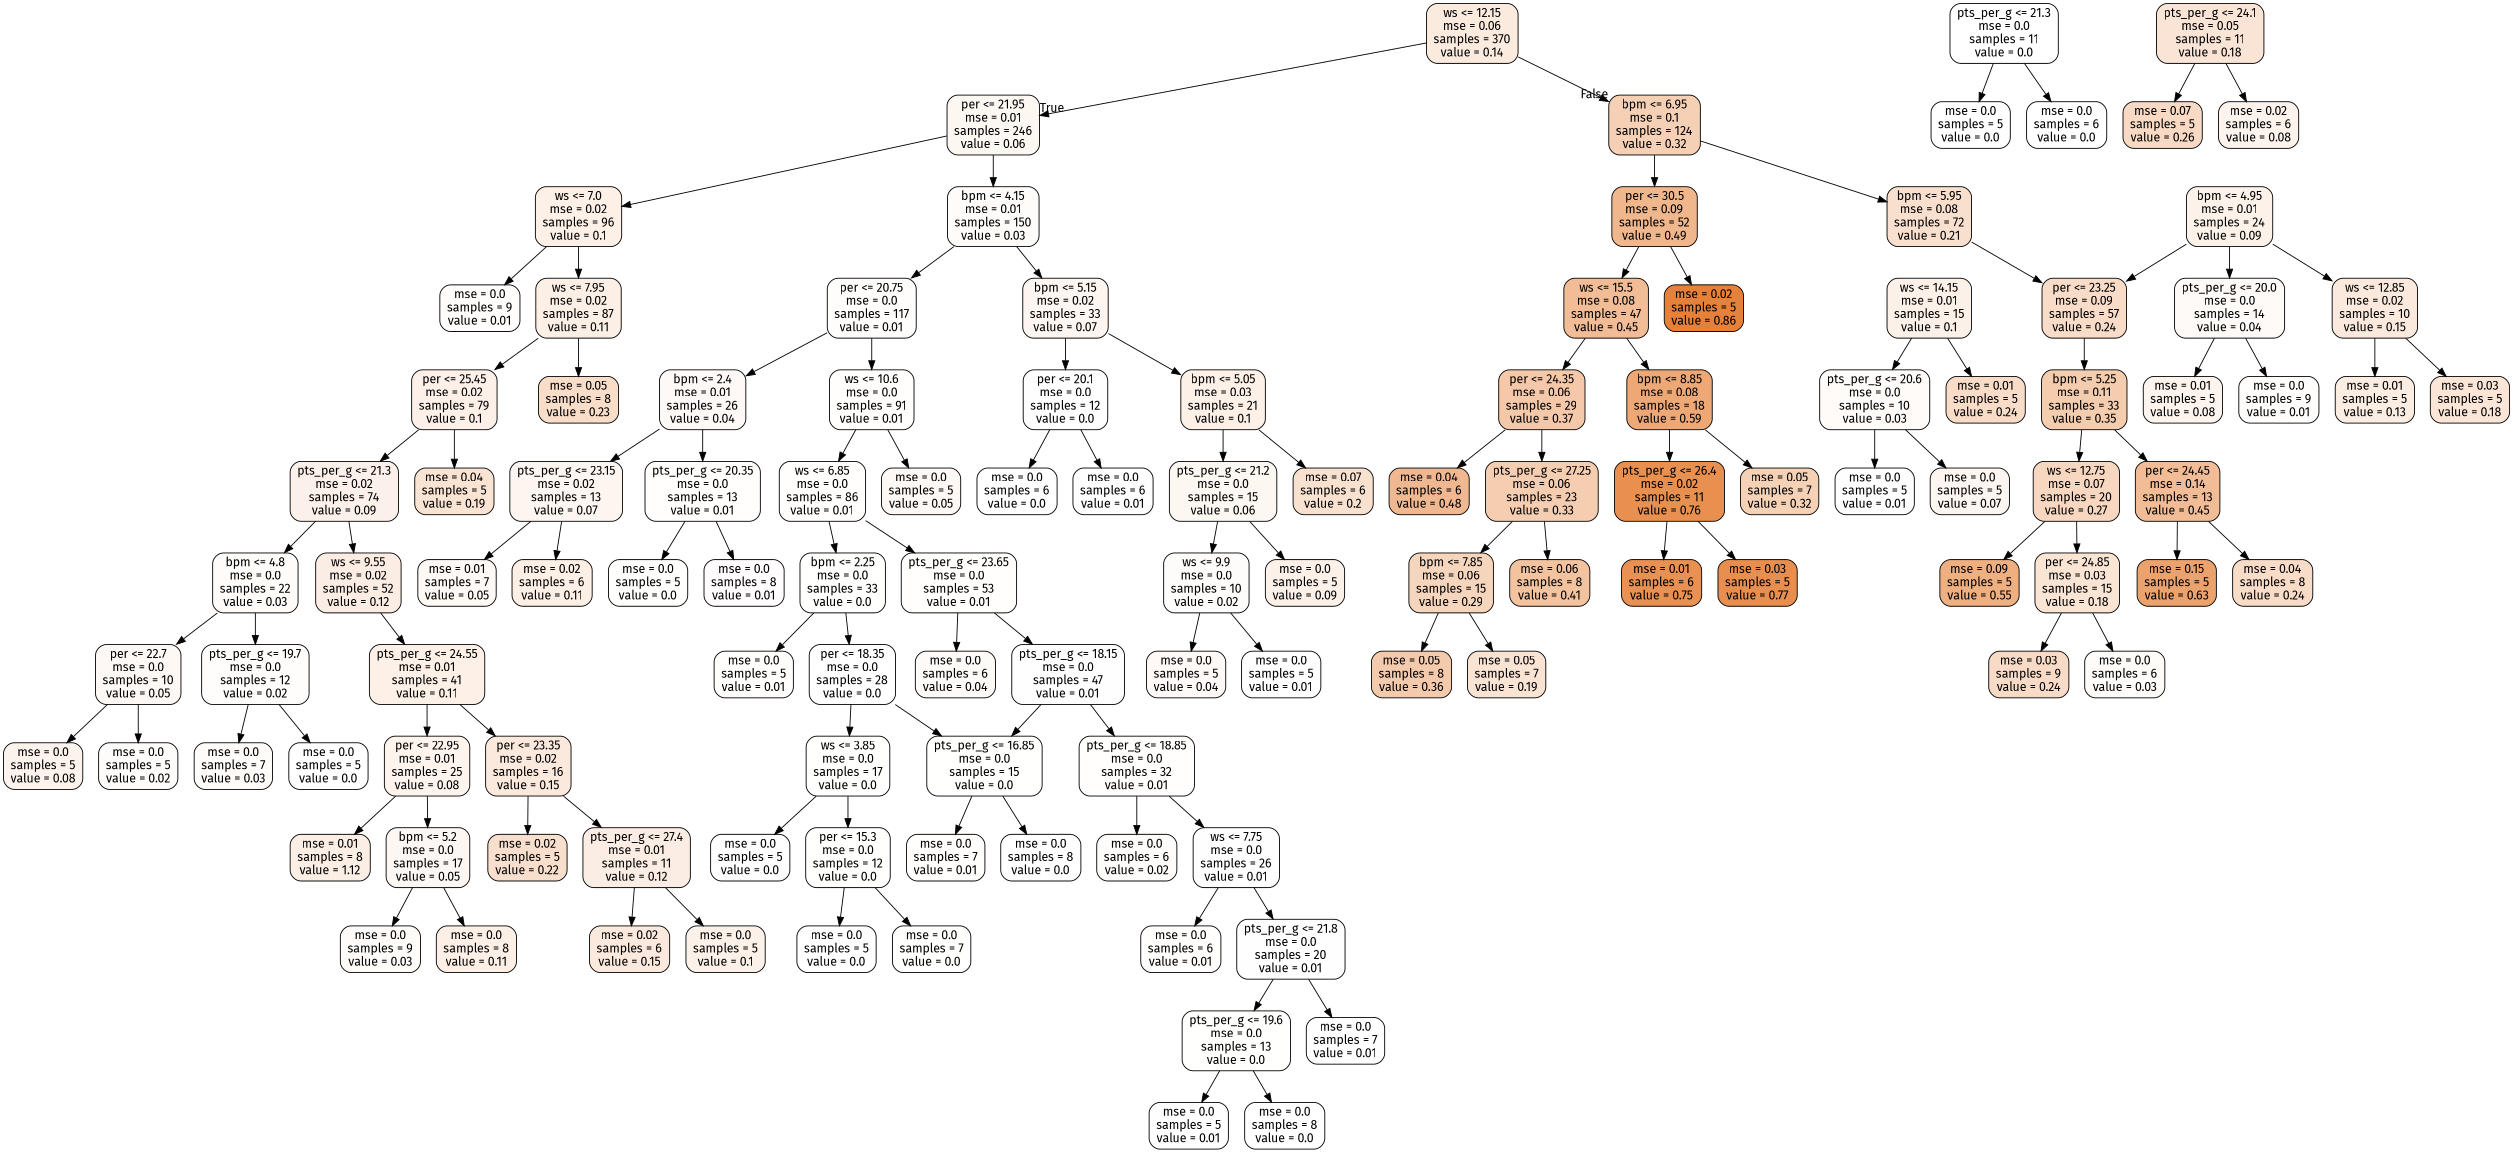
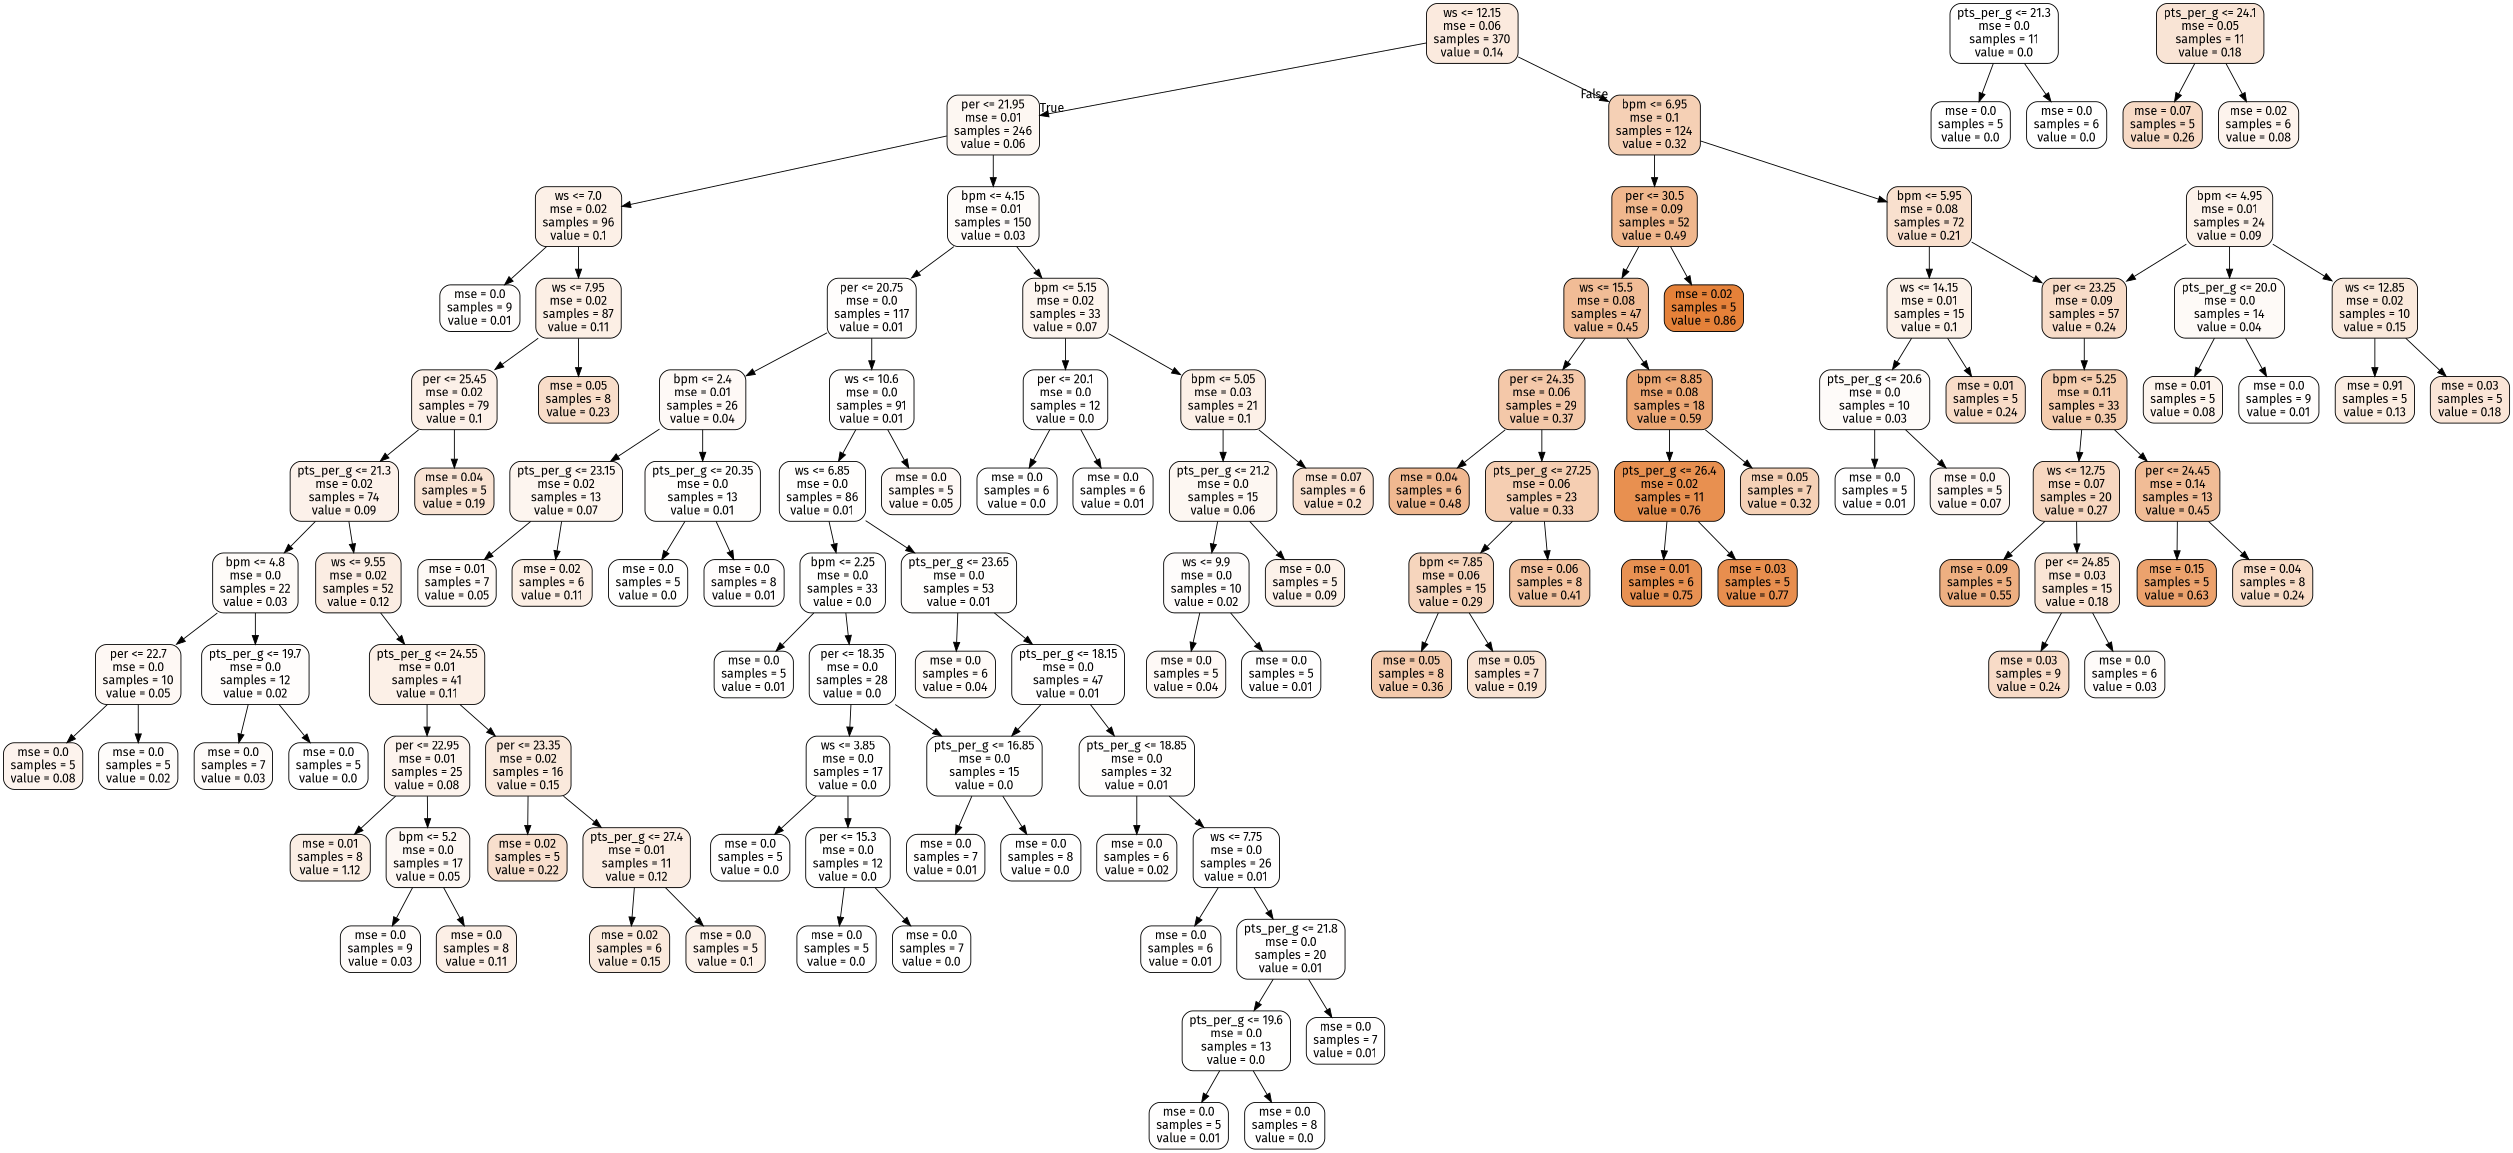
none -> (1929, 258)
(2375, 400) -> (2375, 400)
